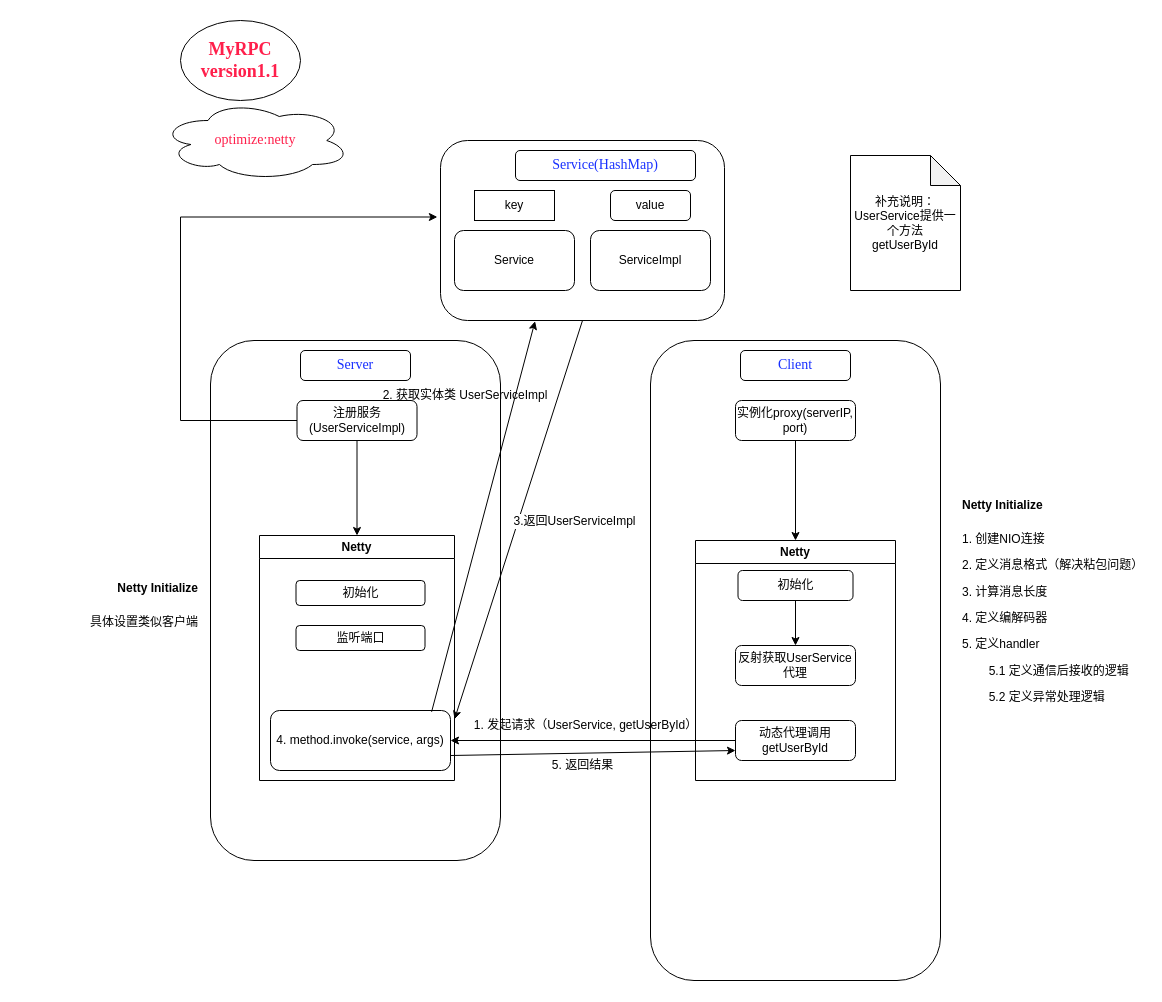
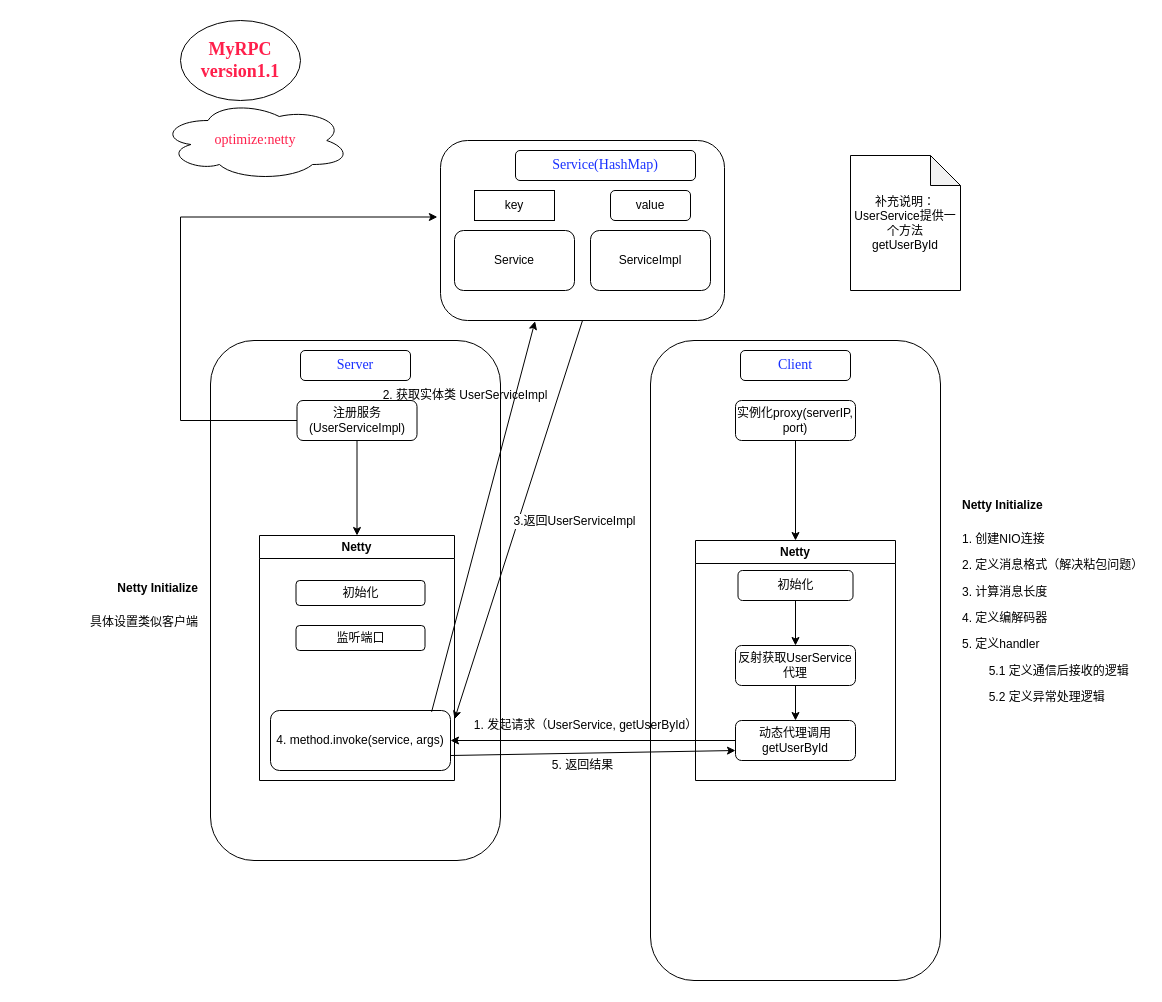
none -> (796, 705)
